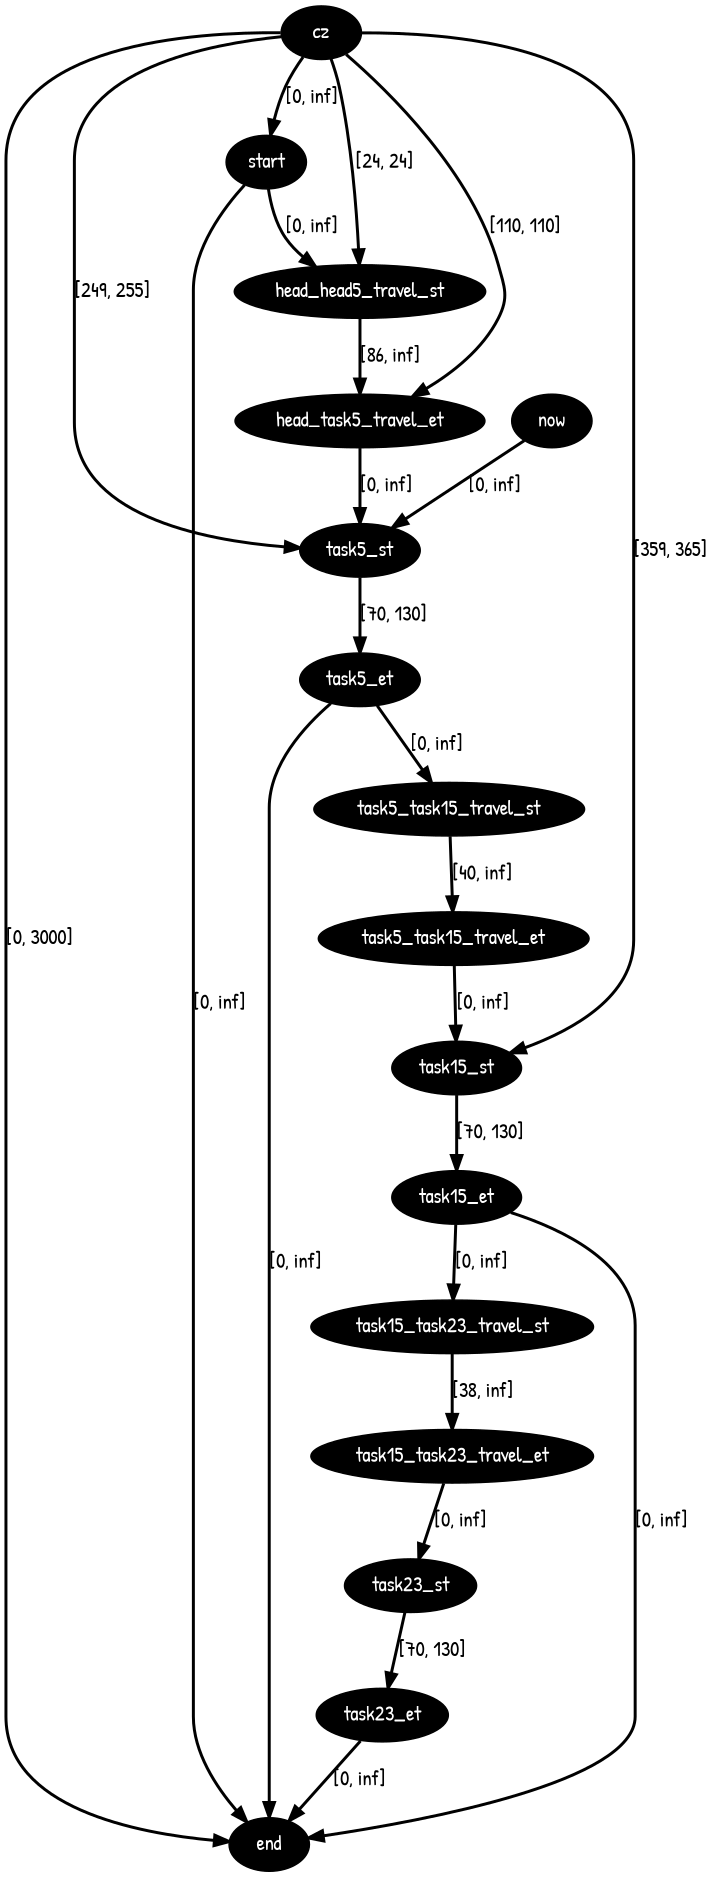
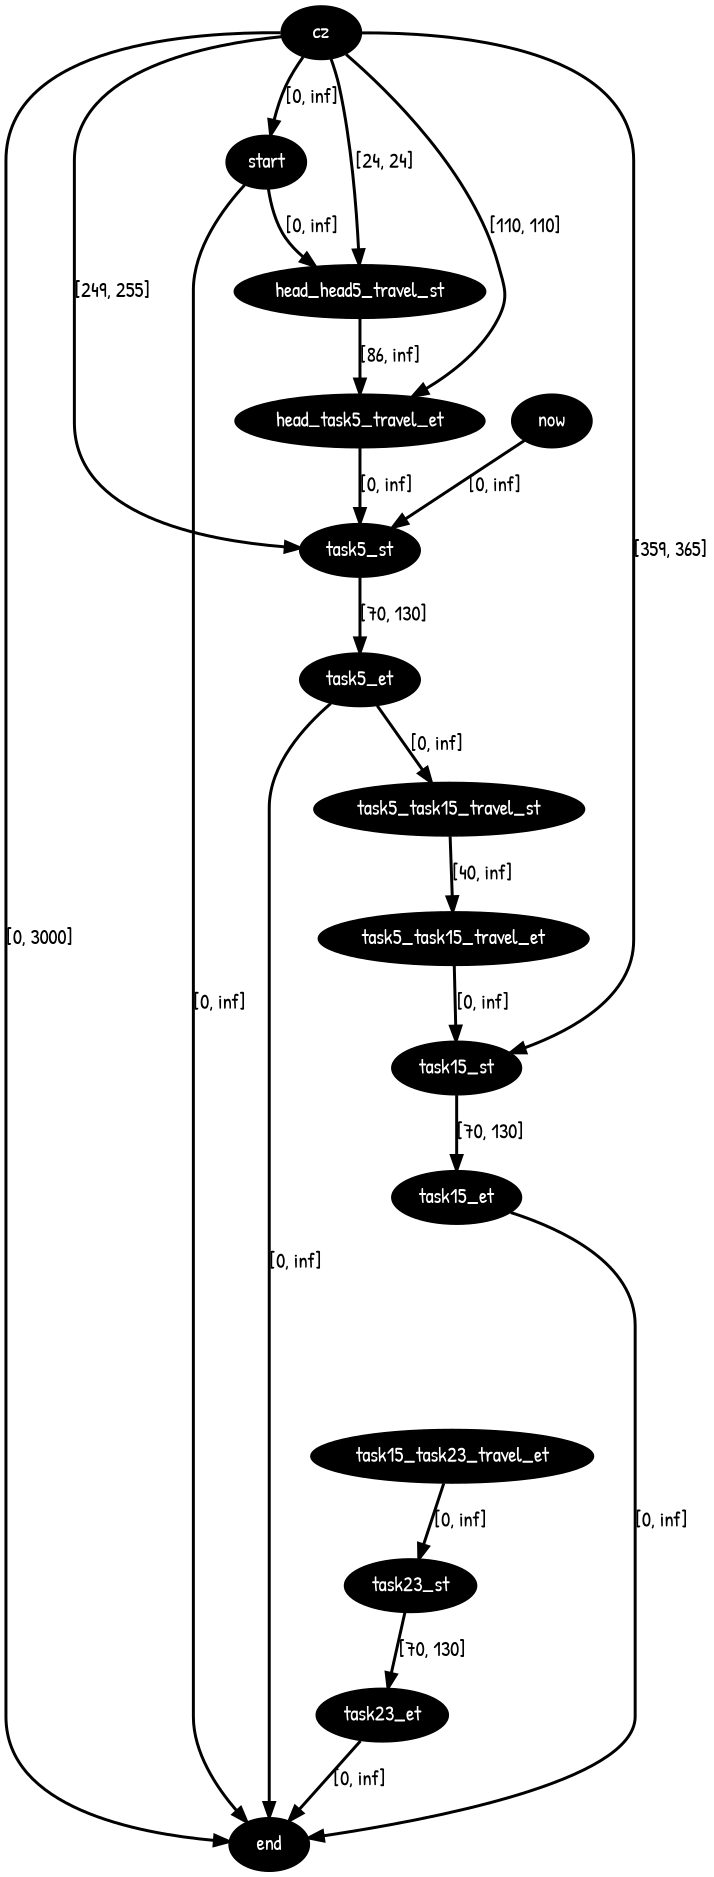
(452, 1327) -> none
